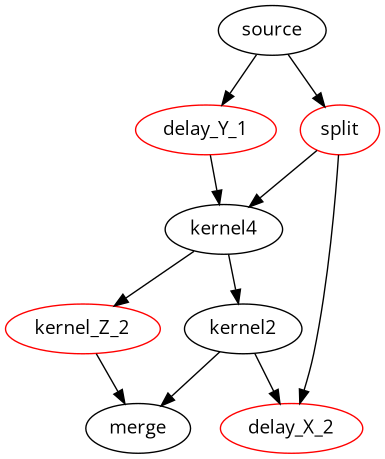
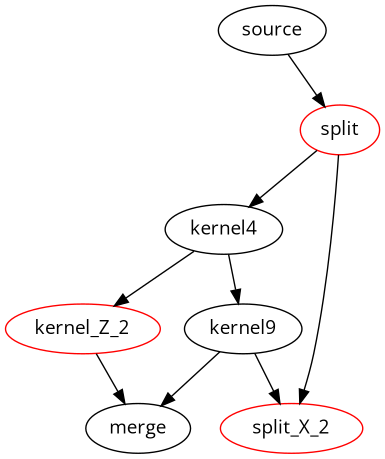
(206, 130) -> none
(243, 329) -> (243, 329)
(292, 428) -> (292, 428)
